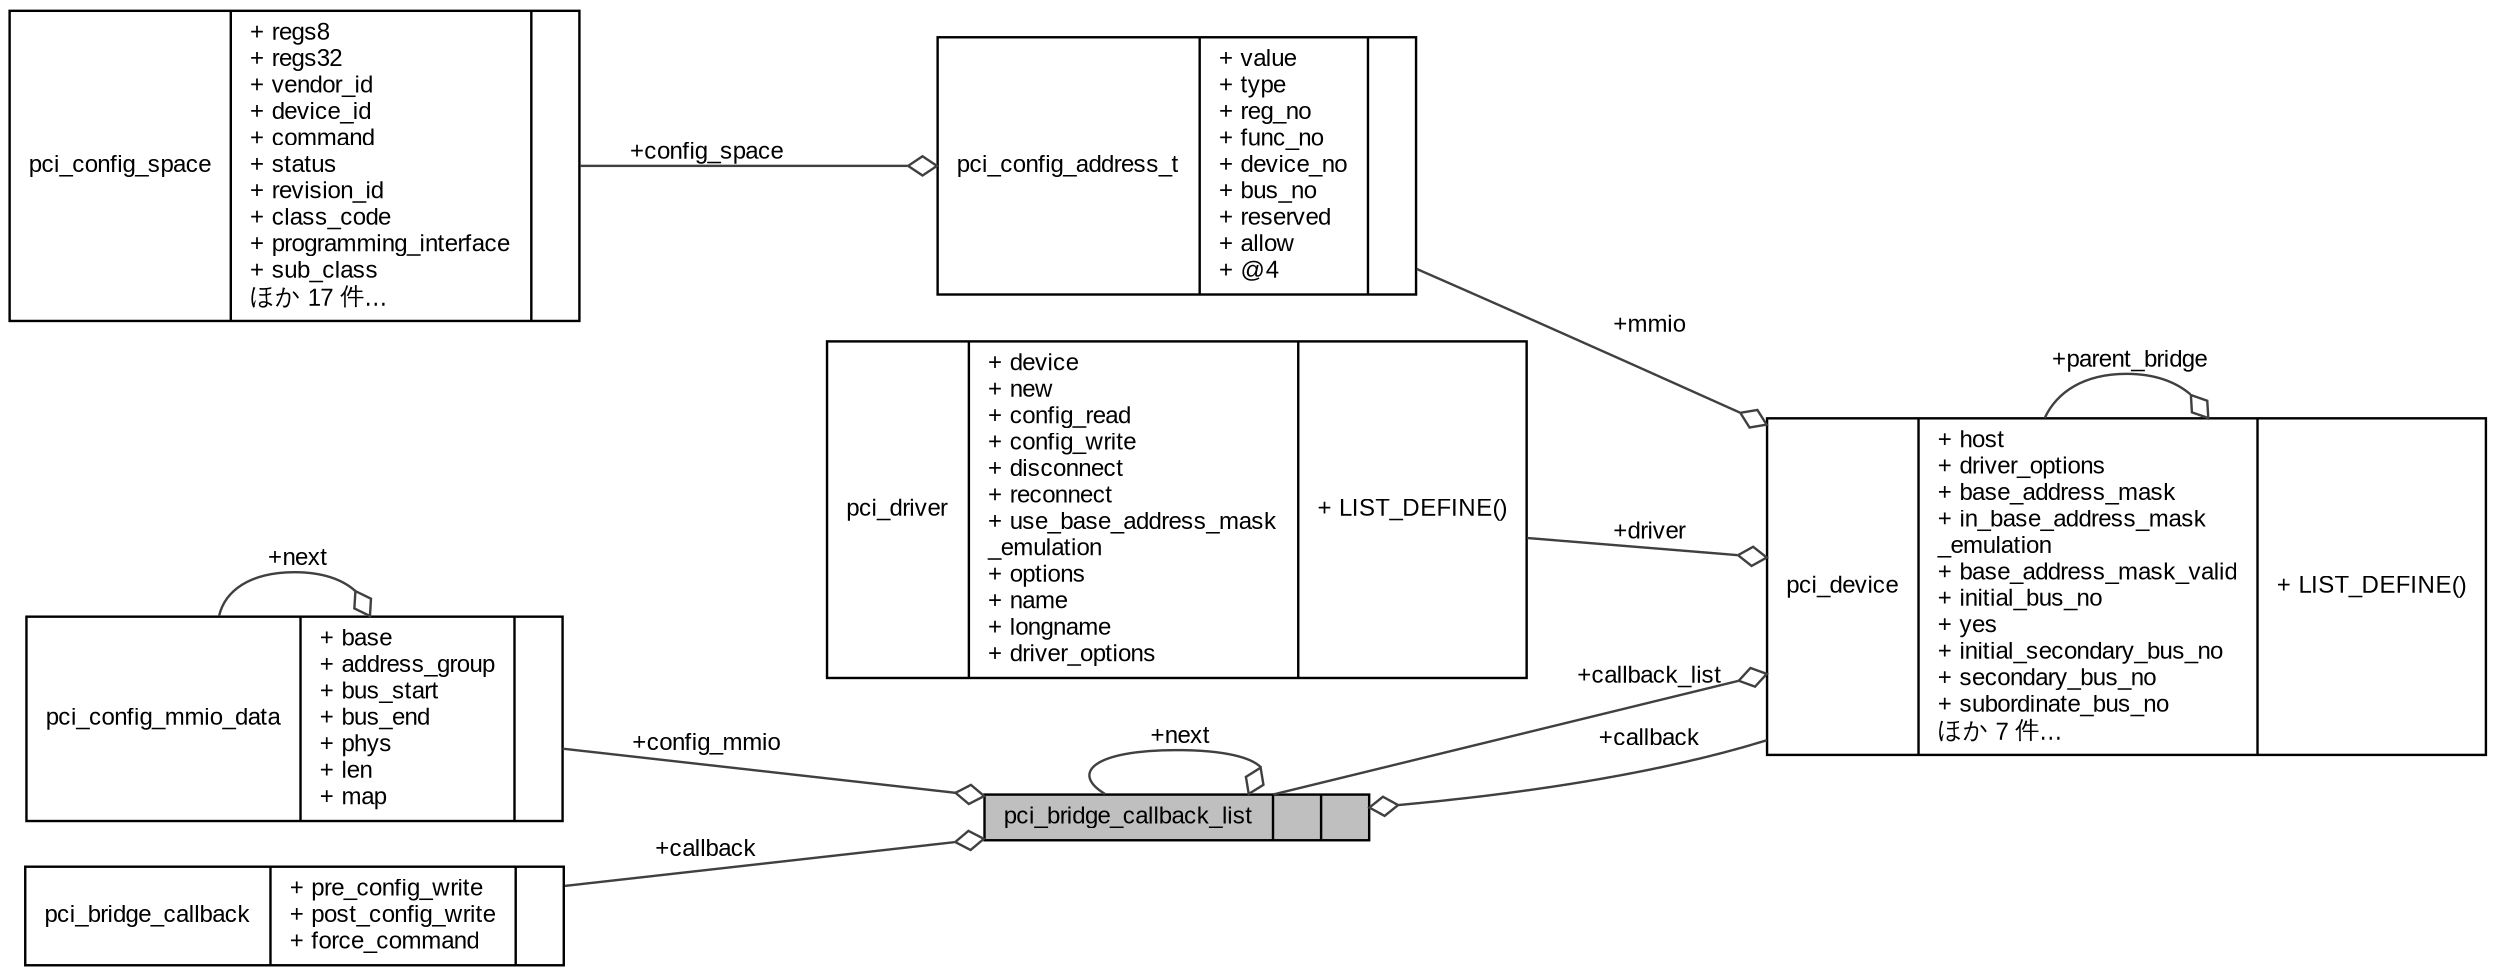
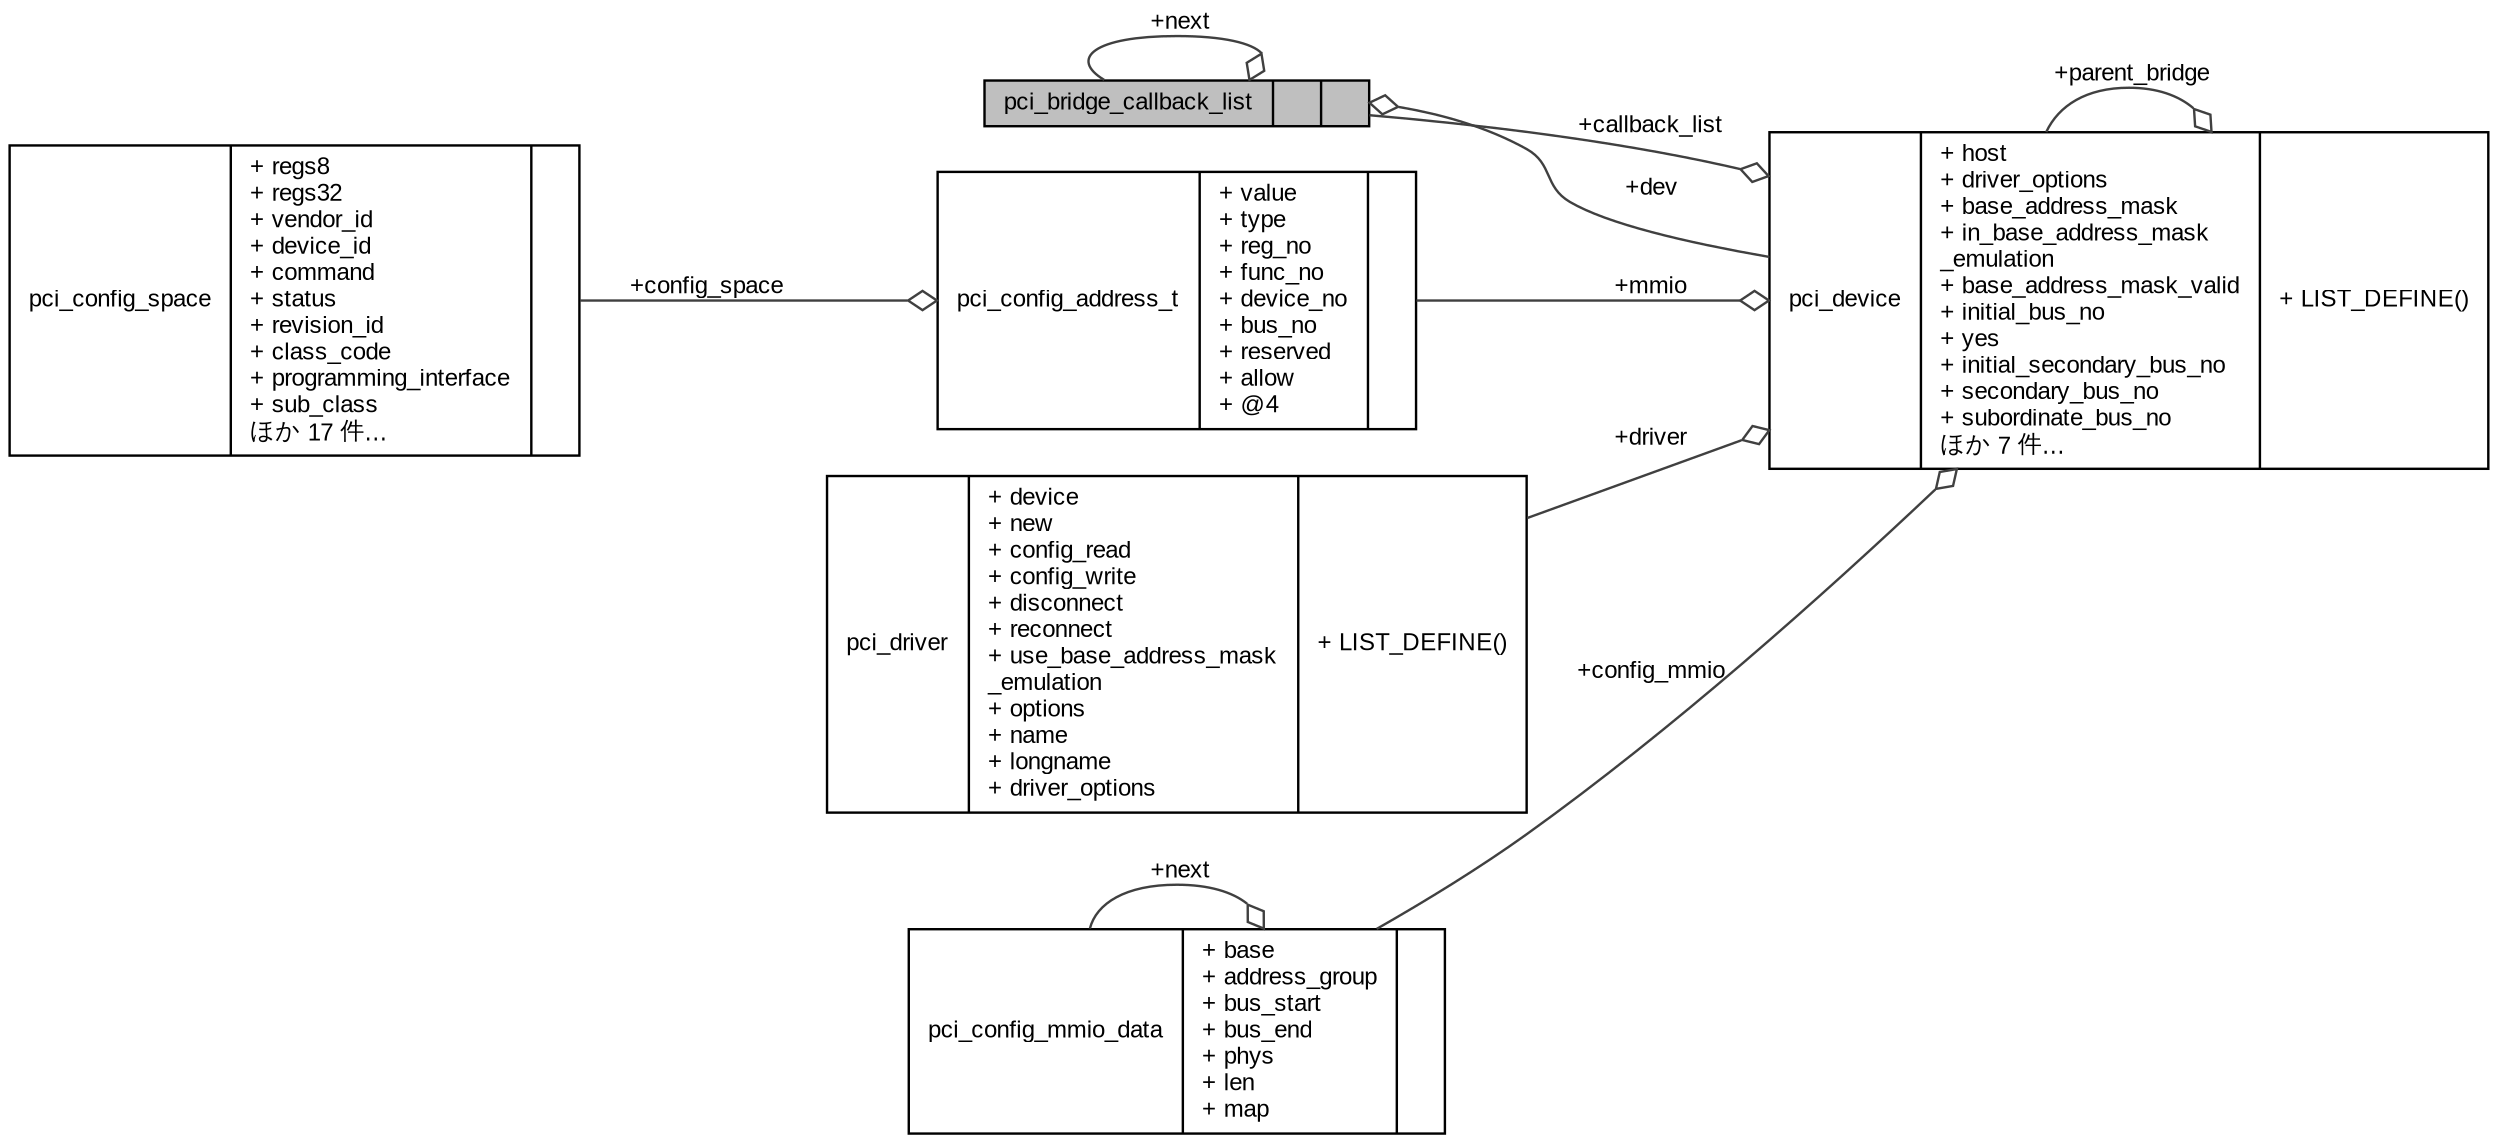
(1647, 739) -> (1648, 189)
(759, 771) -> (1668, 725)
(295, 916) -> none
